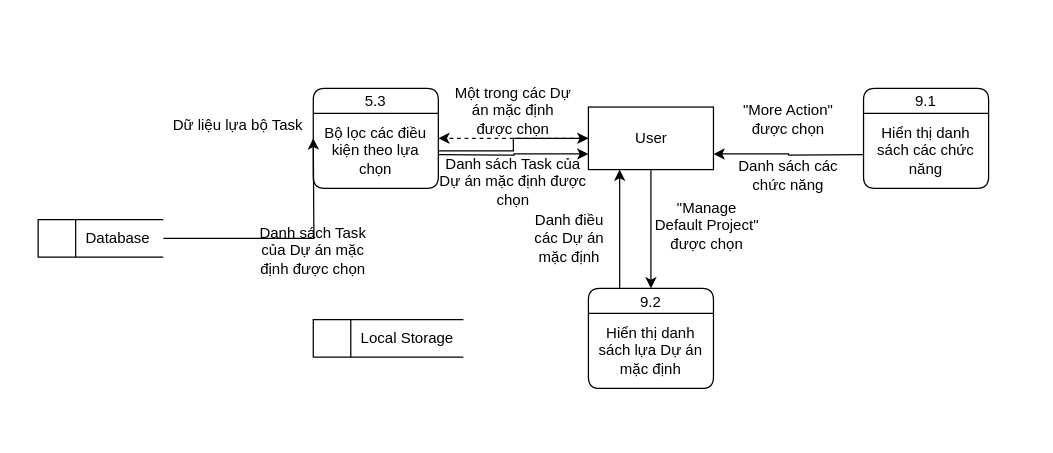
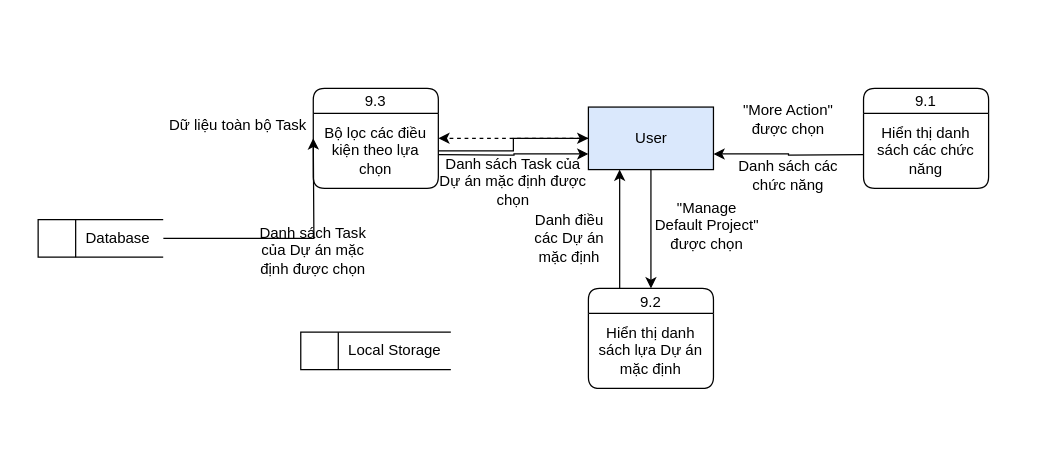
(375, 101) -> (375, 101)
(513, 110) -> none
(238, 126) -> (238, 126)
(651, 138) -> (651, 138)
(388, 338) -> (376, 351)
